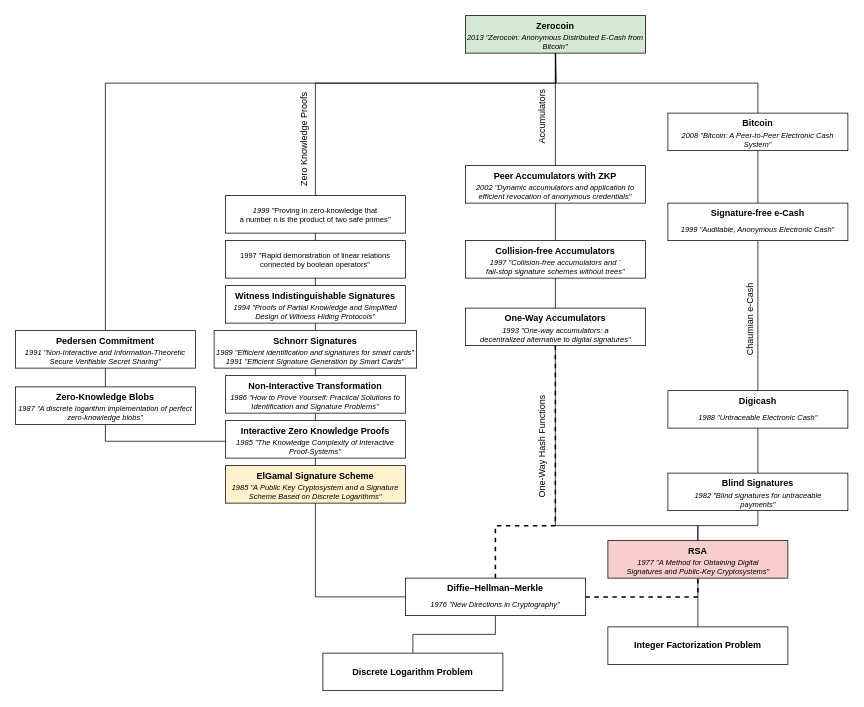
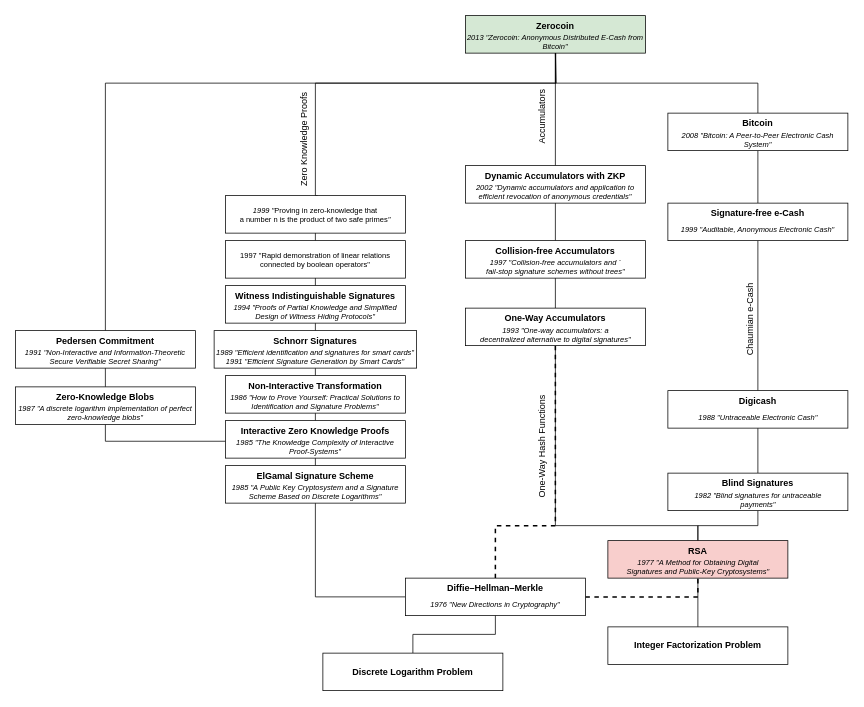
(555, 176) -> (555, 176)
(315, 484) -> (315, 484)
